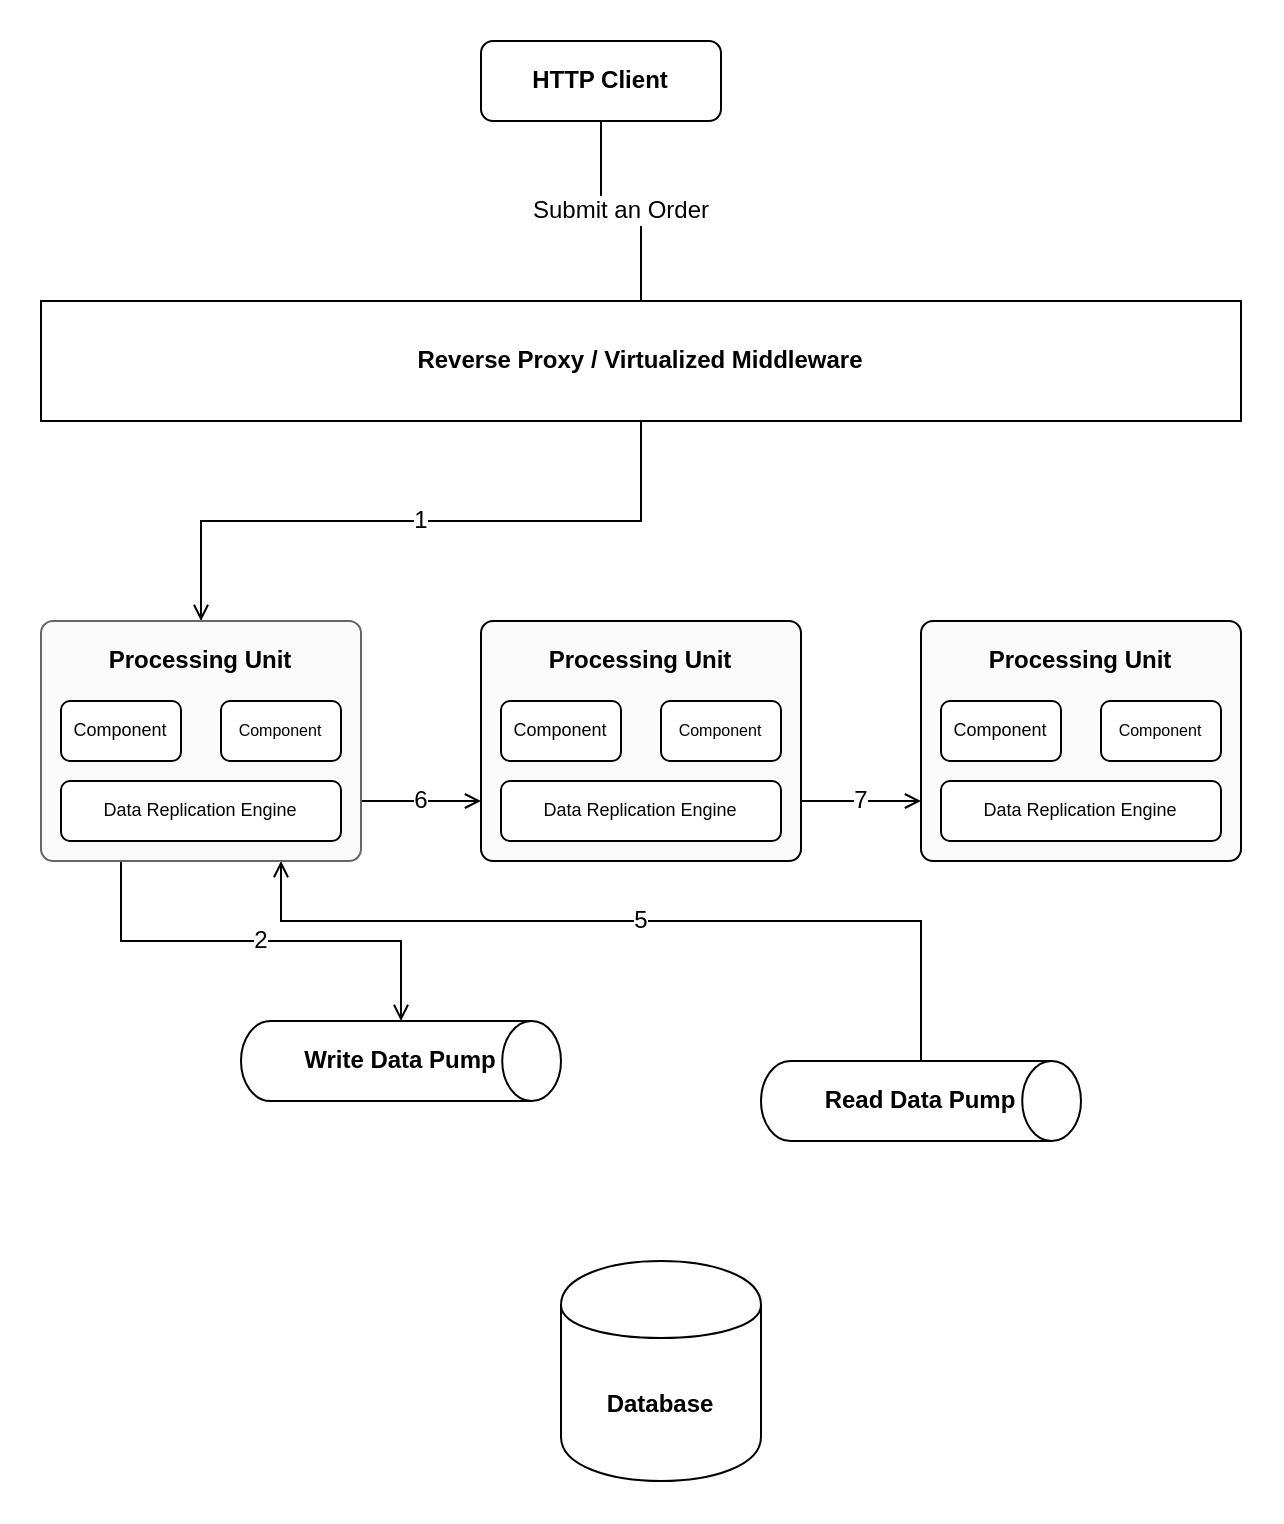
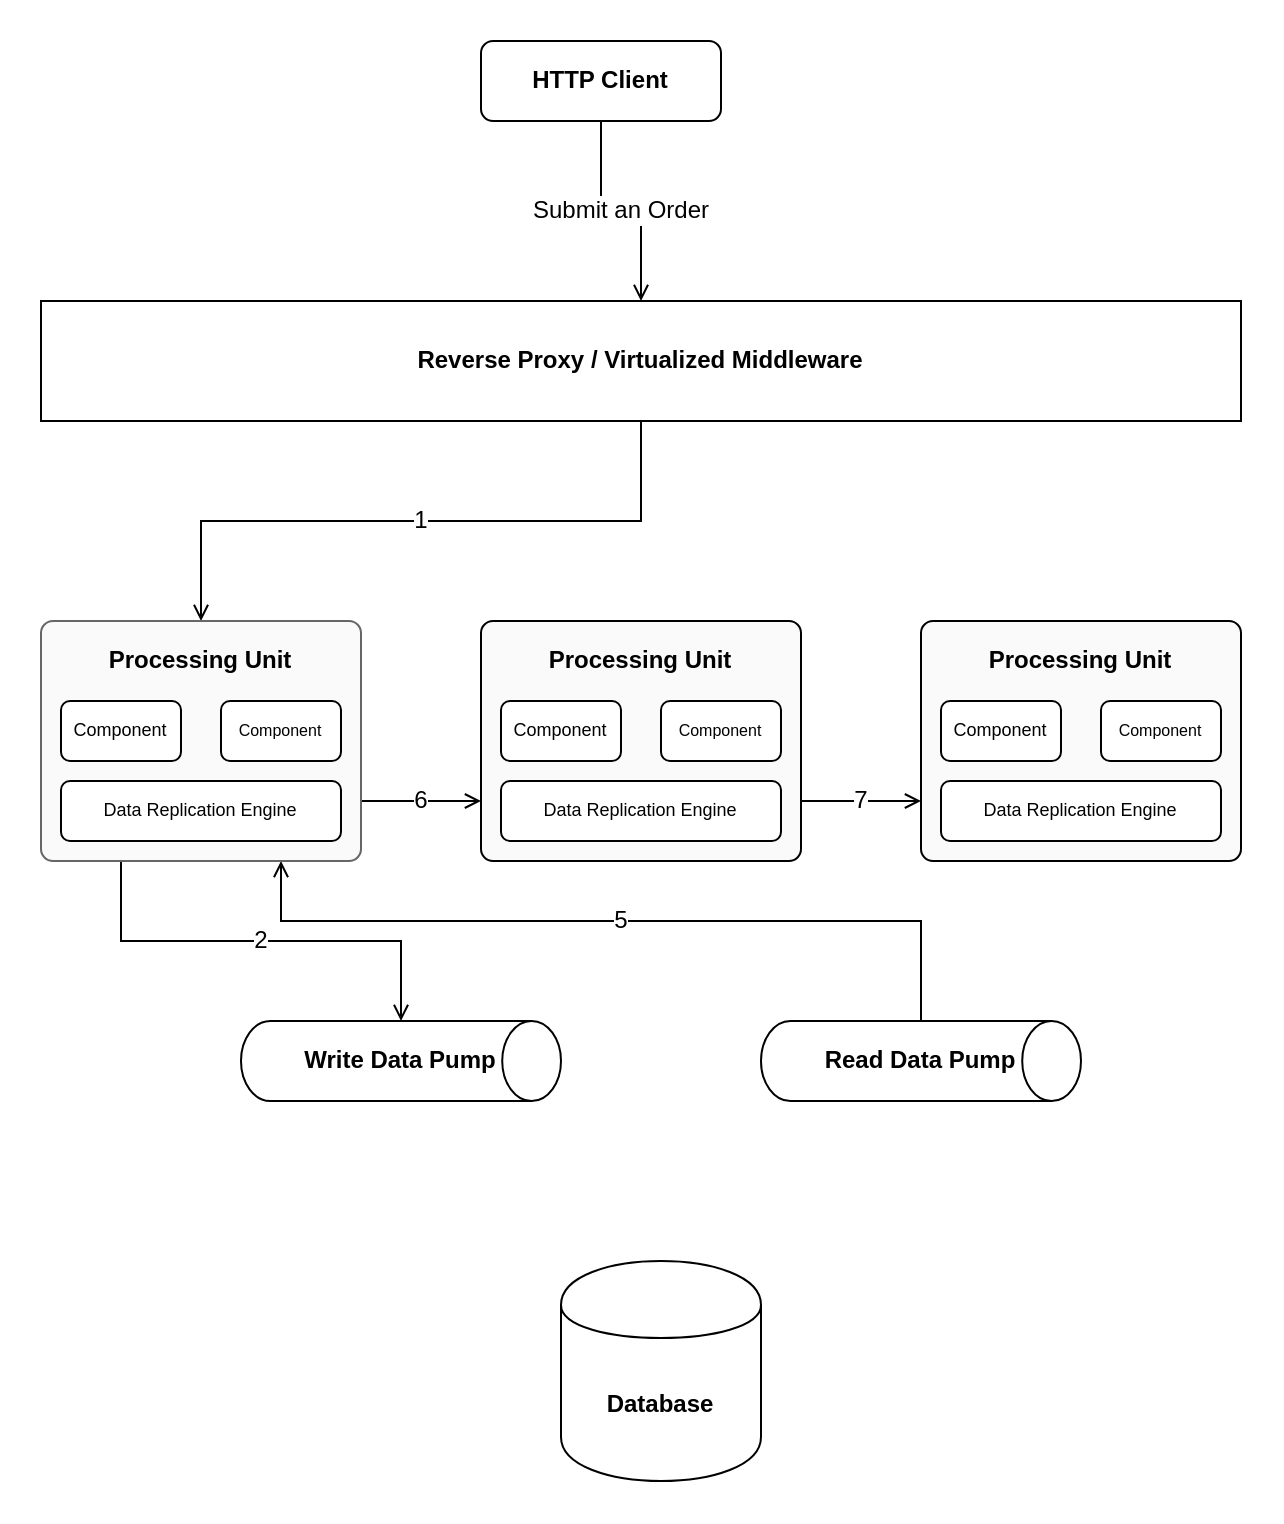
(641, 294) -> (641, 292)
(921, 1101) -> (921, 1061)
